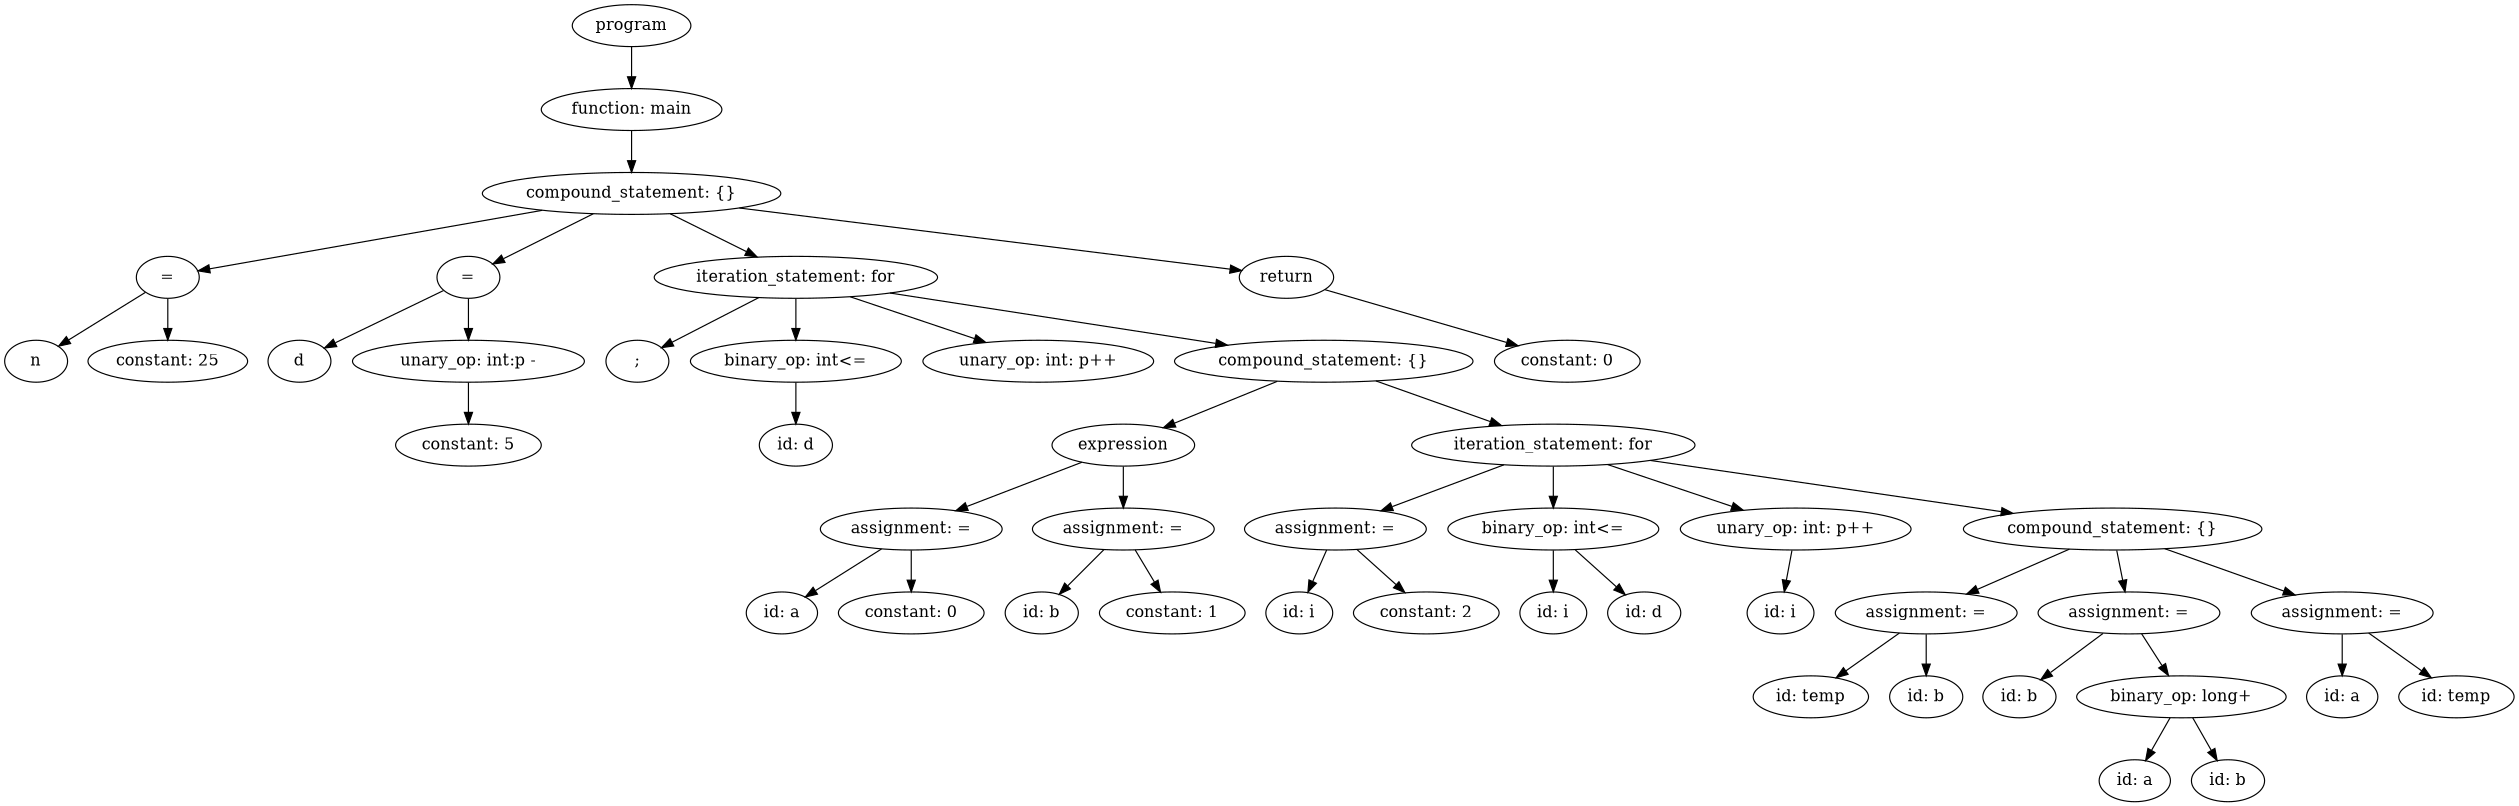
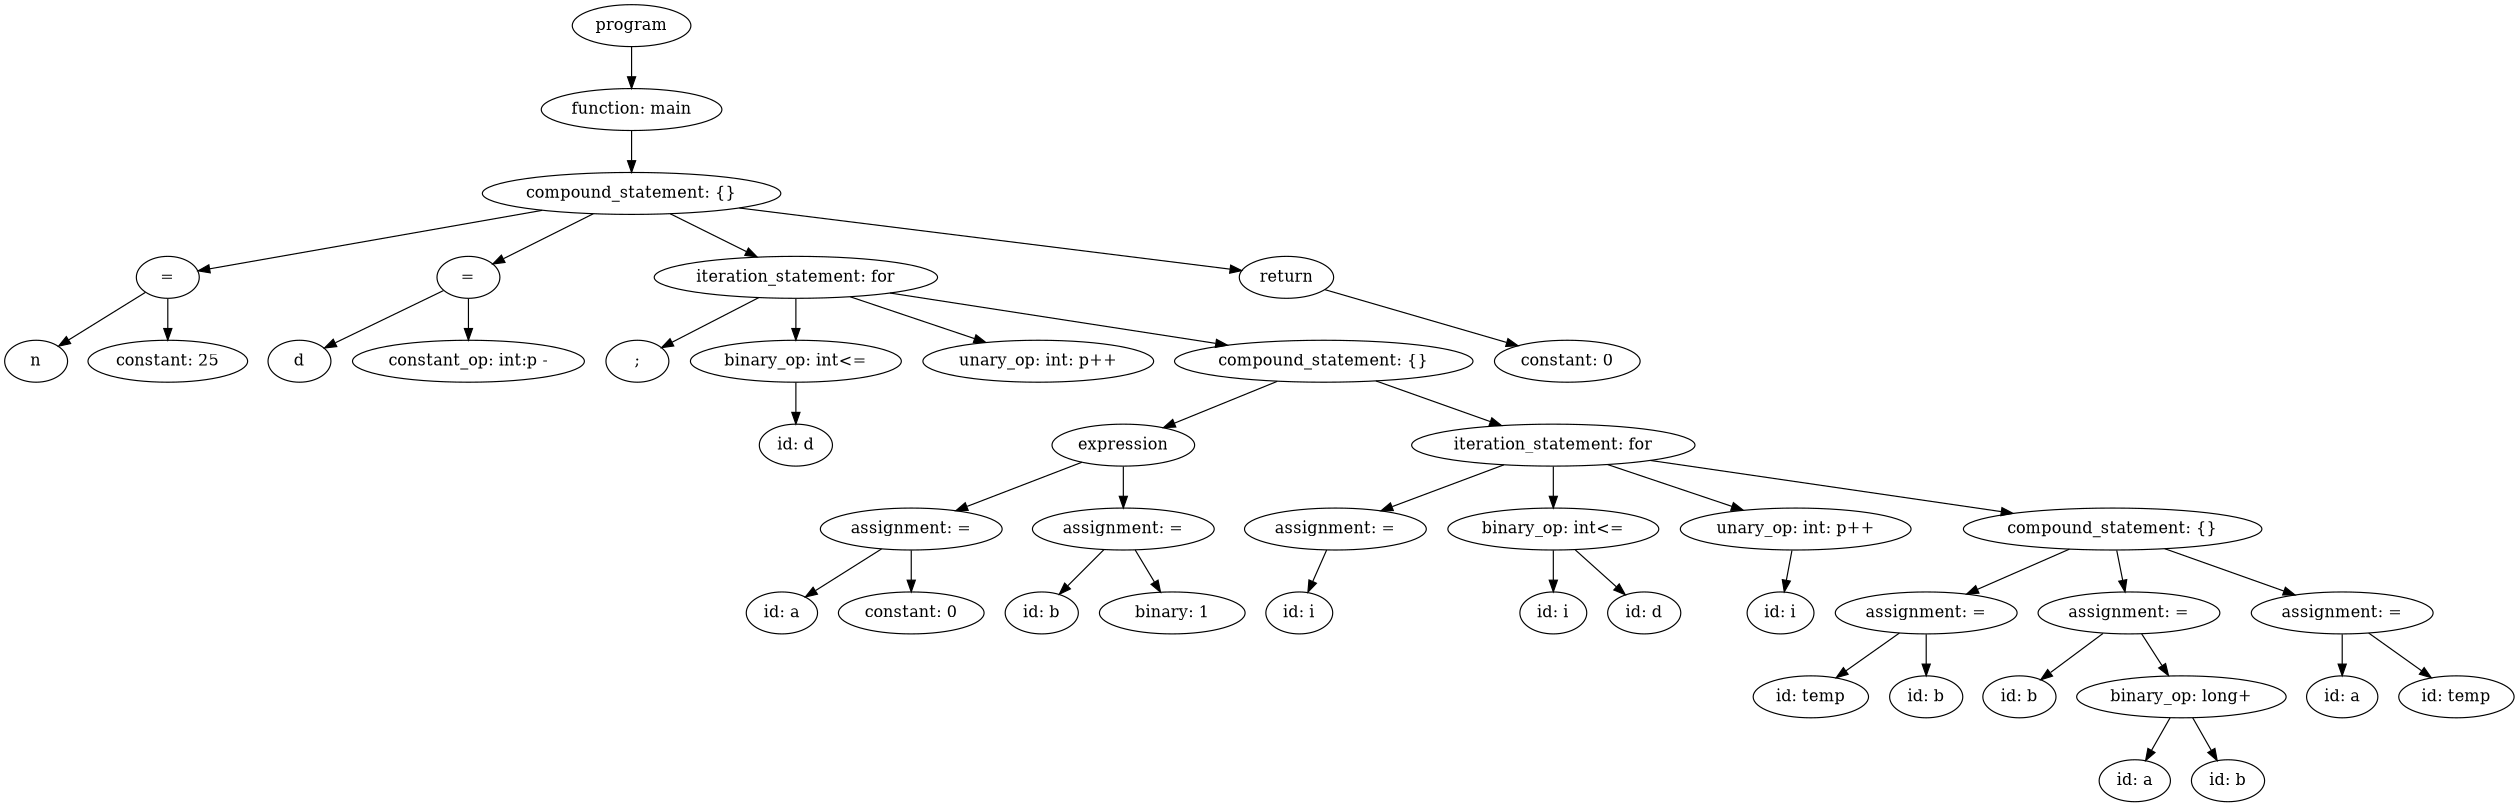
(468, 361) -> (468, 361)
(468, 445) -> none
(1172, 613) -> (1172, 613)
(1426, 613) -> none
